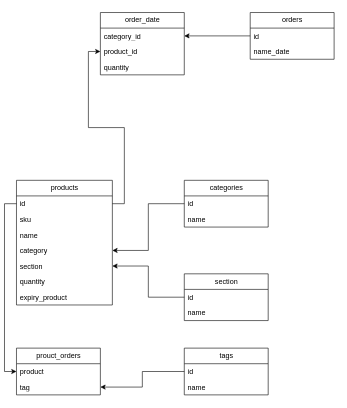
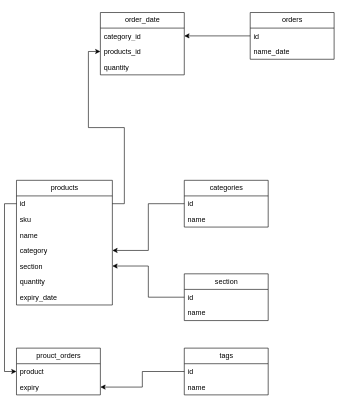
(123, 52) -> (125, 52)
(47, 298) -> (41, 298)
(26, 388) -> (31, 388)
